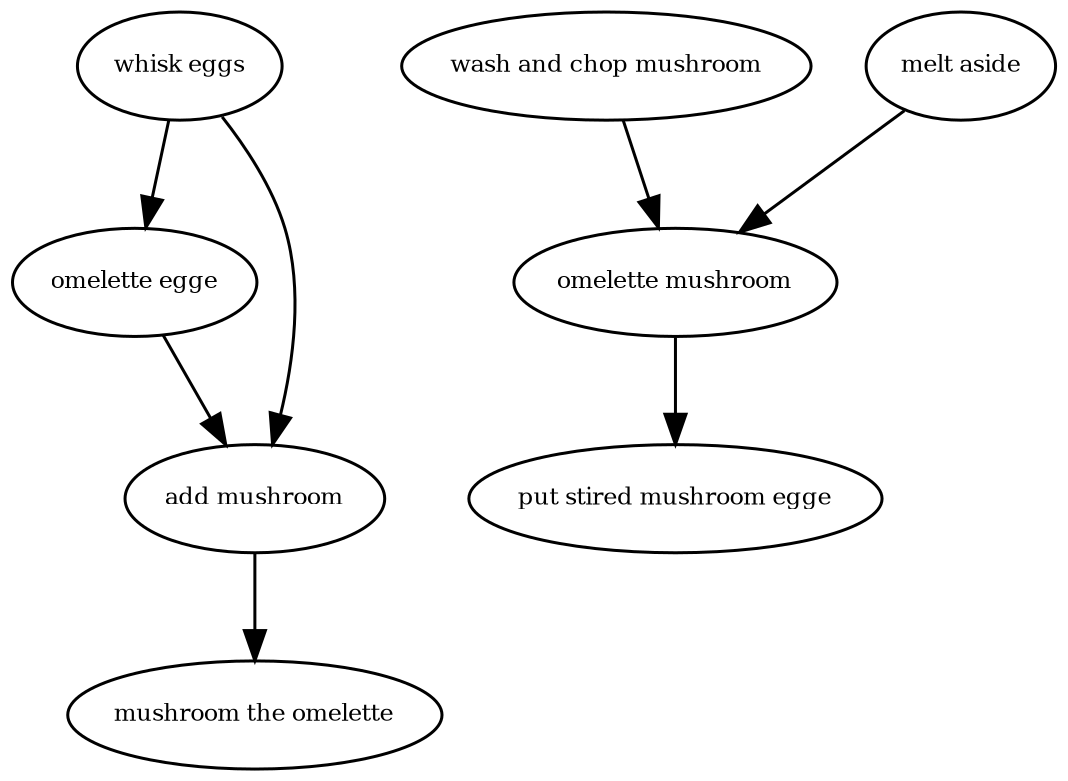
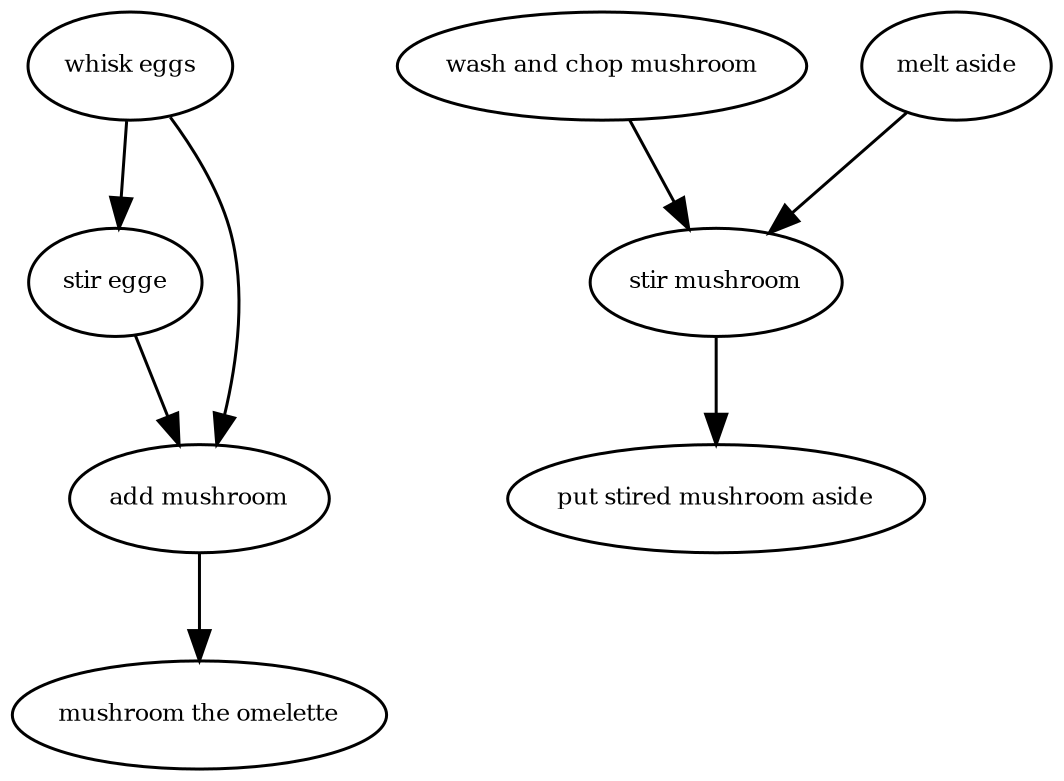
(135, 282) -> (115, 282)
(675, 282) -> (716, 282)
(675, 499) -> (716, 499)
